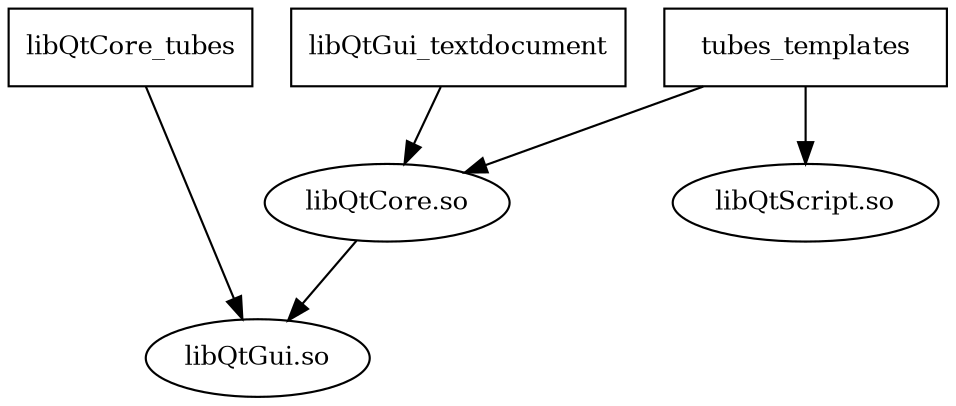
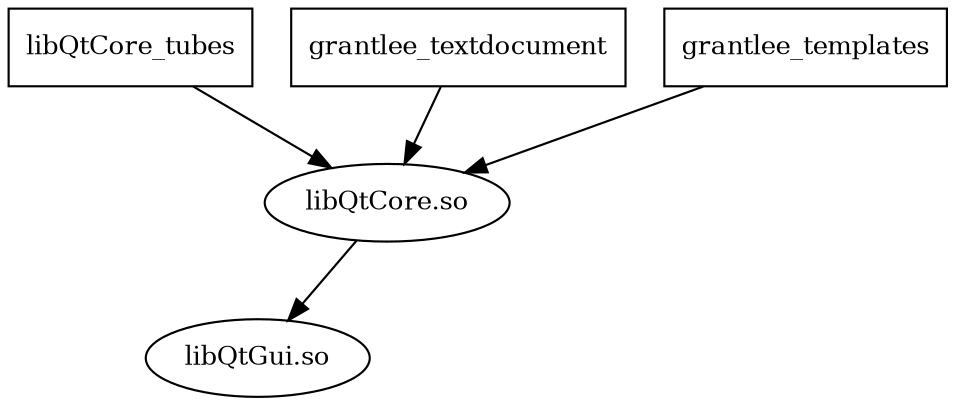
(458, 47) -> (458, 47)
(806, 47) -> (806, 47)
(190, 193) -> (253, 122)
(806, 203) -> none
